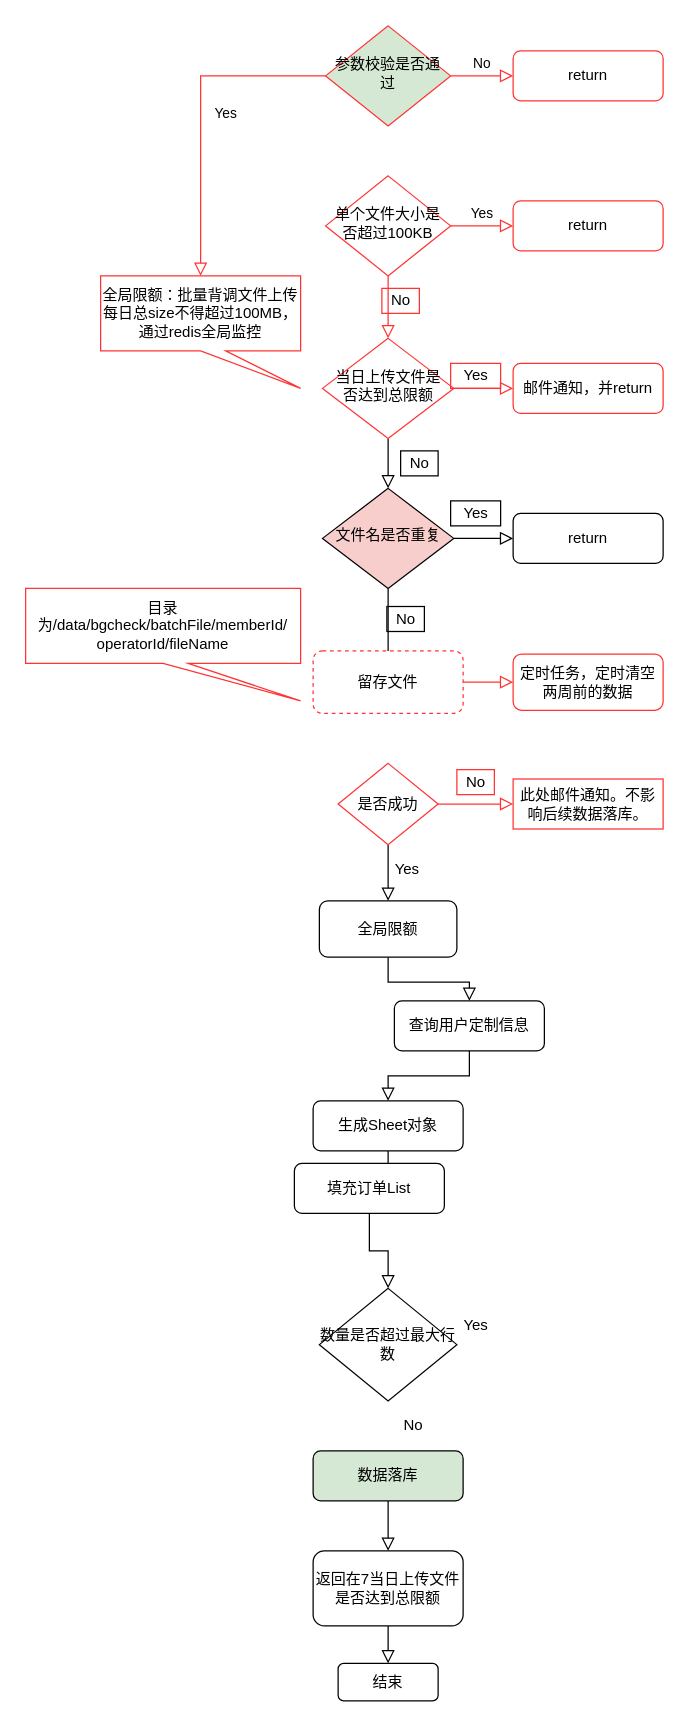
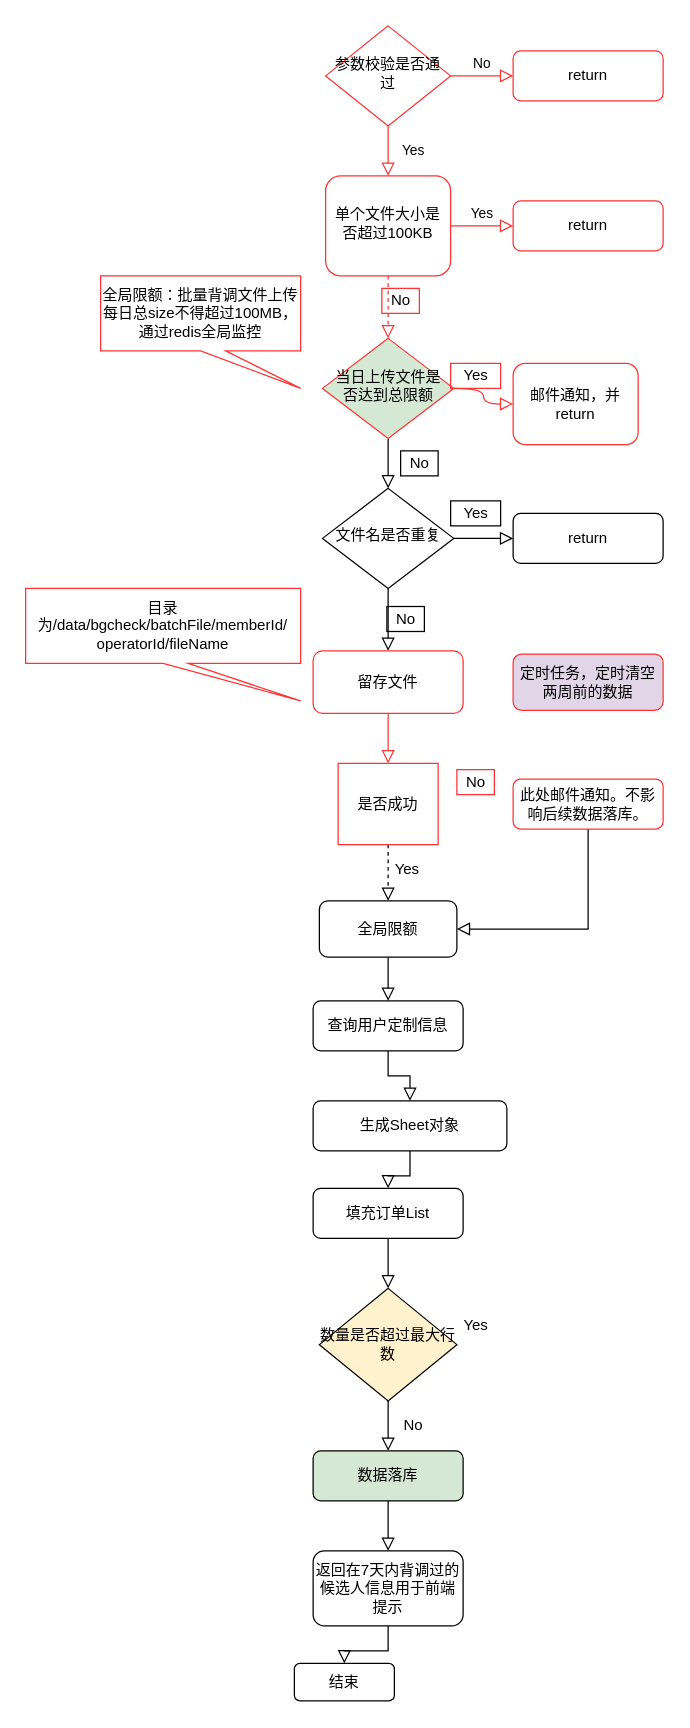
(388, 76) -> (388, 76)
(201, 107) -> (388, 144)
(388, 226) -> (388, 226)
(388, 299) -> (388, 299)
(388, 388) -> (388, 388)
(588, 388) -> (576, 404)
(388, 538) -> (388, 538)
(388, 643) -> (388, 636)
(388, 682) -> (388, 682)
(483, 682) -> (388, 733)
(588, 682) -> (588, 682)
(388, 804) -> (388, 804)
(470, 804) -> none
(588, 804) -> (588, 804)
(388, 867) -> (388, 867)
none -> (579, 929)
(469, 1026) -> (388, 1026)
(388, 1126) -> (410, 1126)
(369, 1188) -> (388, 1213)
(388, 1344) -> (388, 1344)
none -> (388, 1419)
(388, 1588) -> (388, 1588)
(388, 1682) -> (344, 1682)
